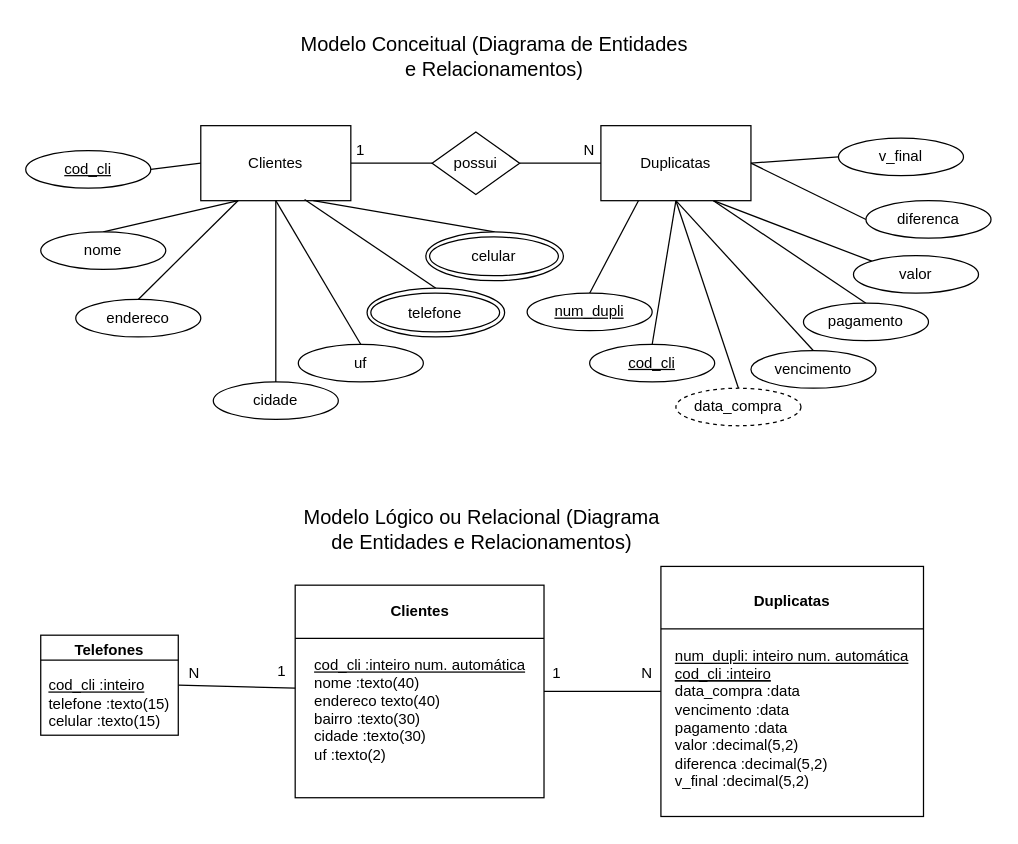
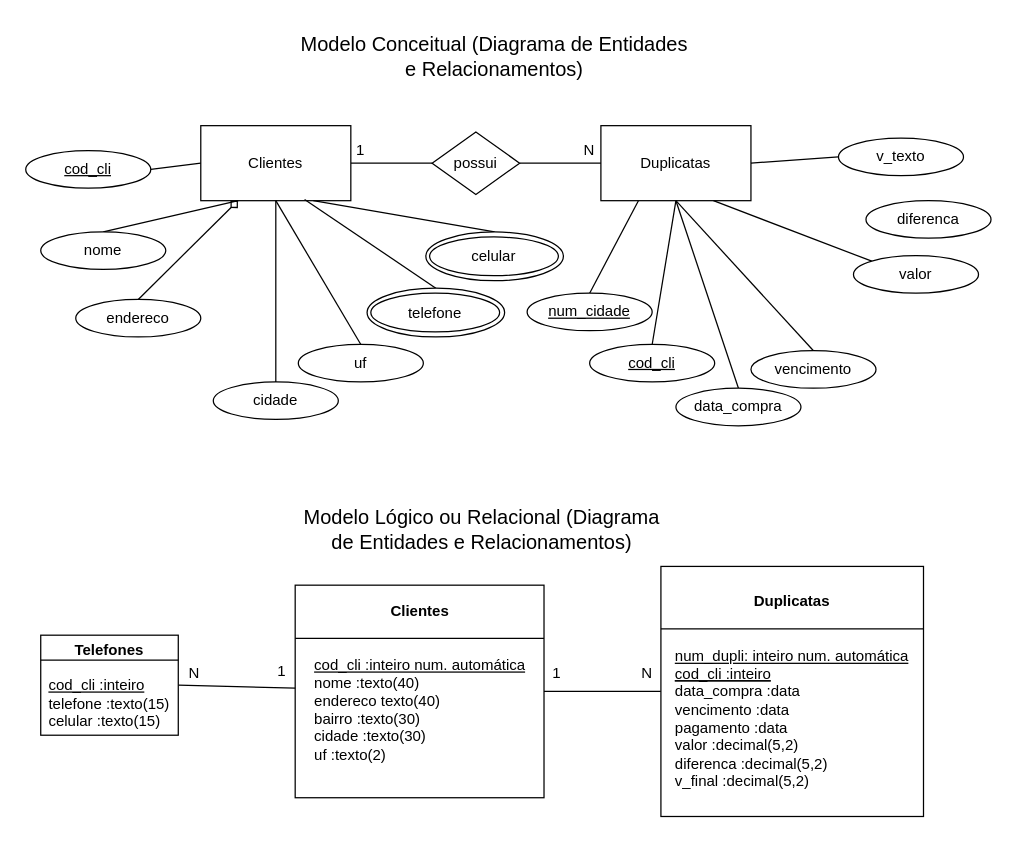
(901, 157) -> (901, 157)
(809, 192) -> none
(233, 206) -> (230, 208)
(791, 253) -> none
(589, 312) -> (589, 312)
(866, 322) -> none
(738, 407) -> (738, 407)
